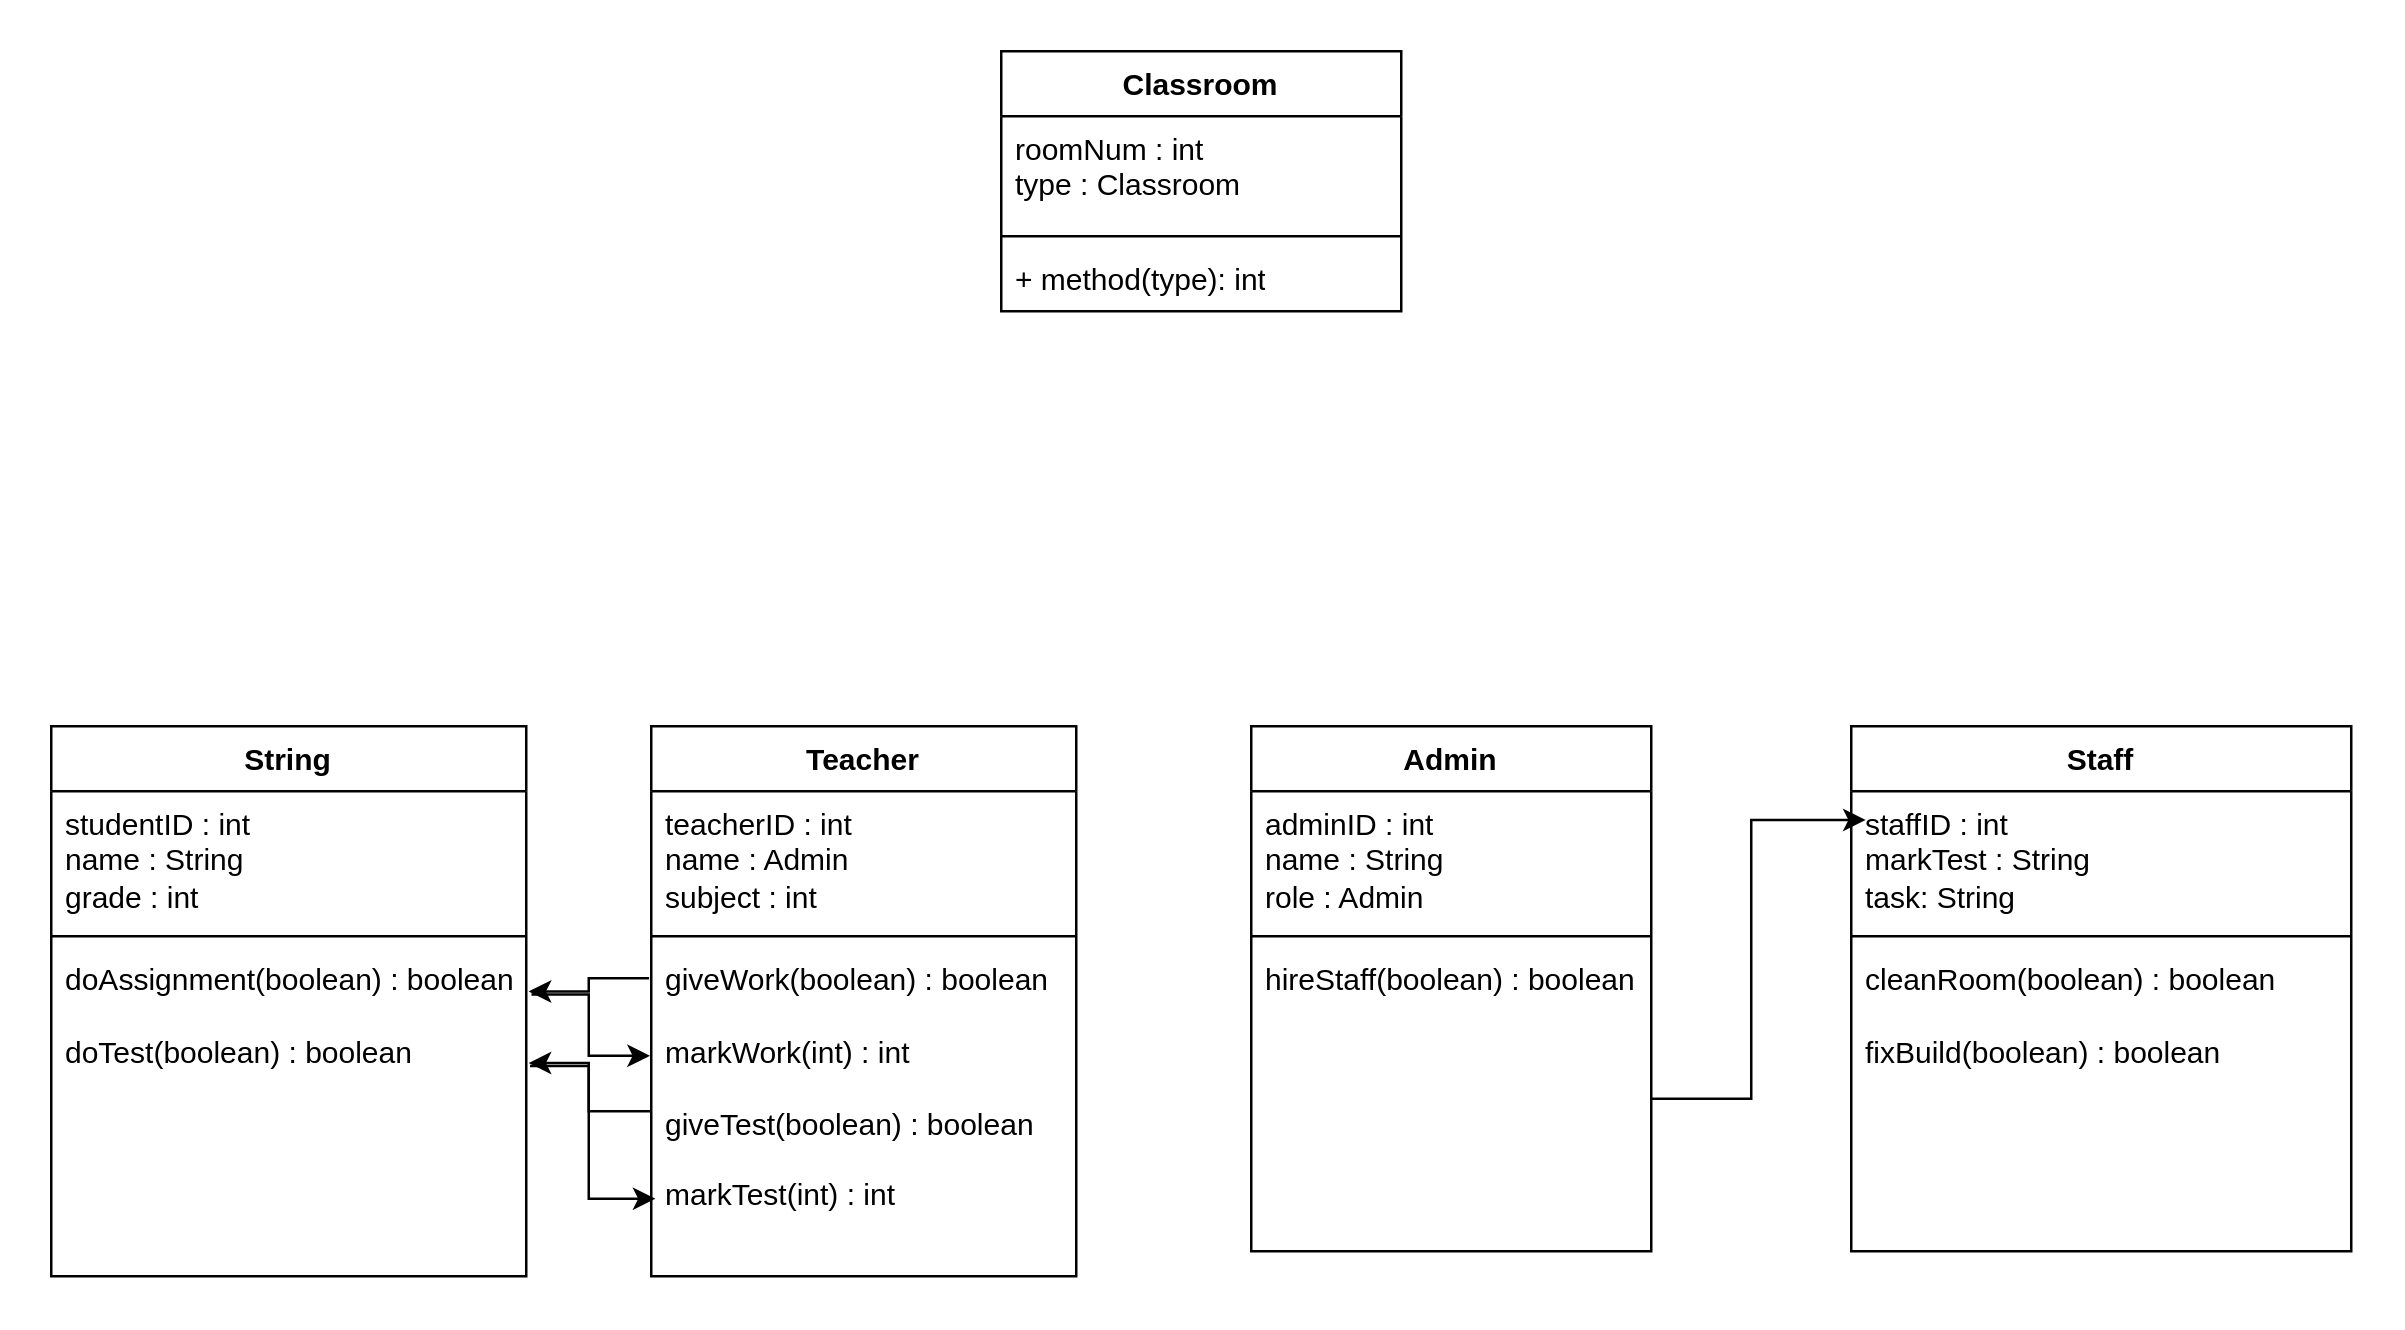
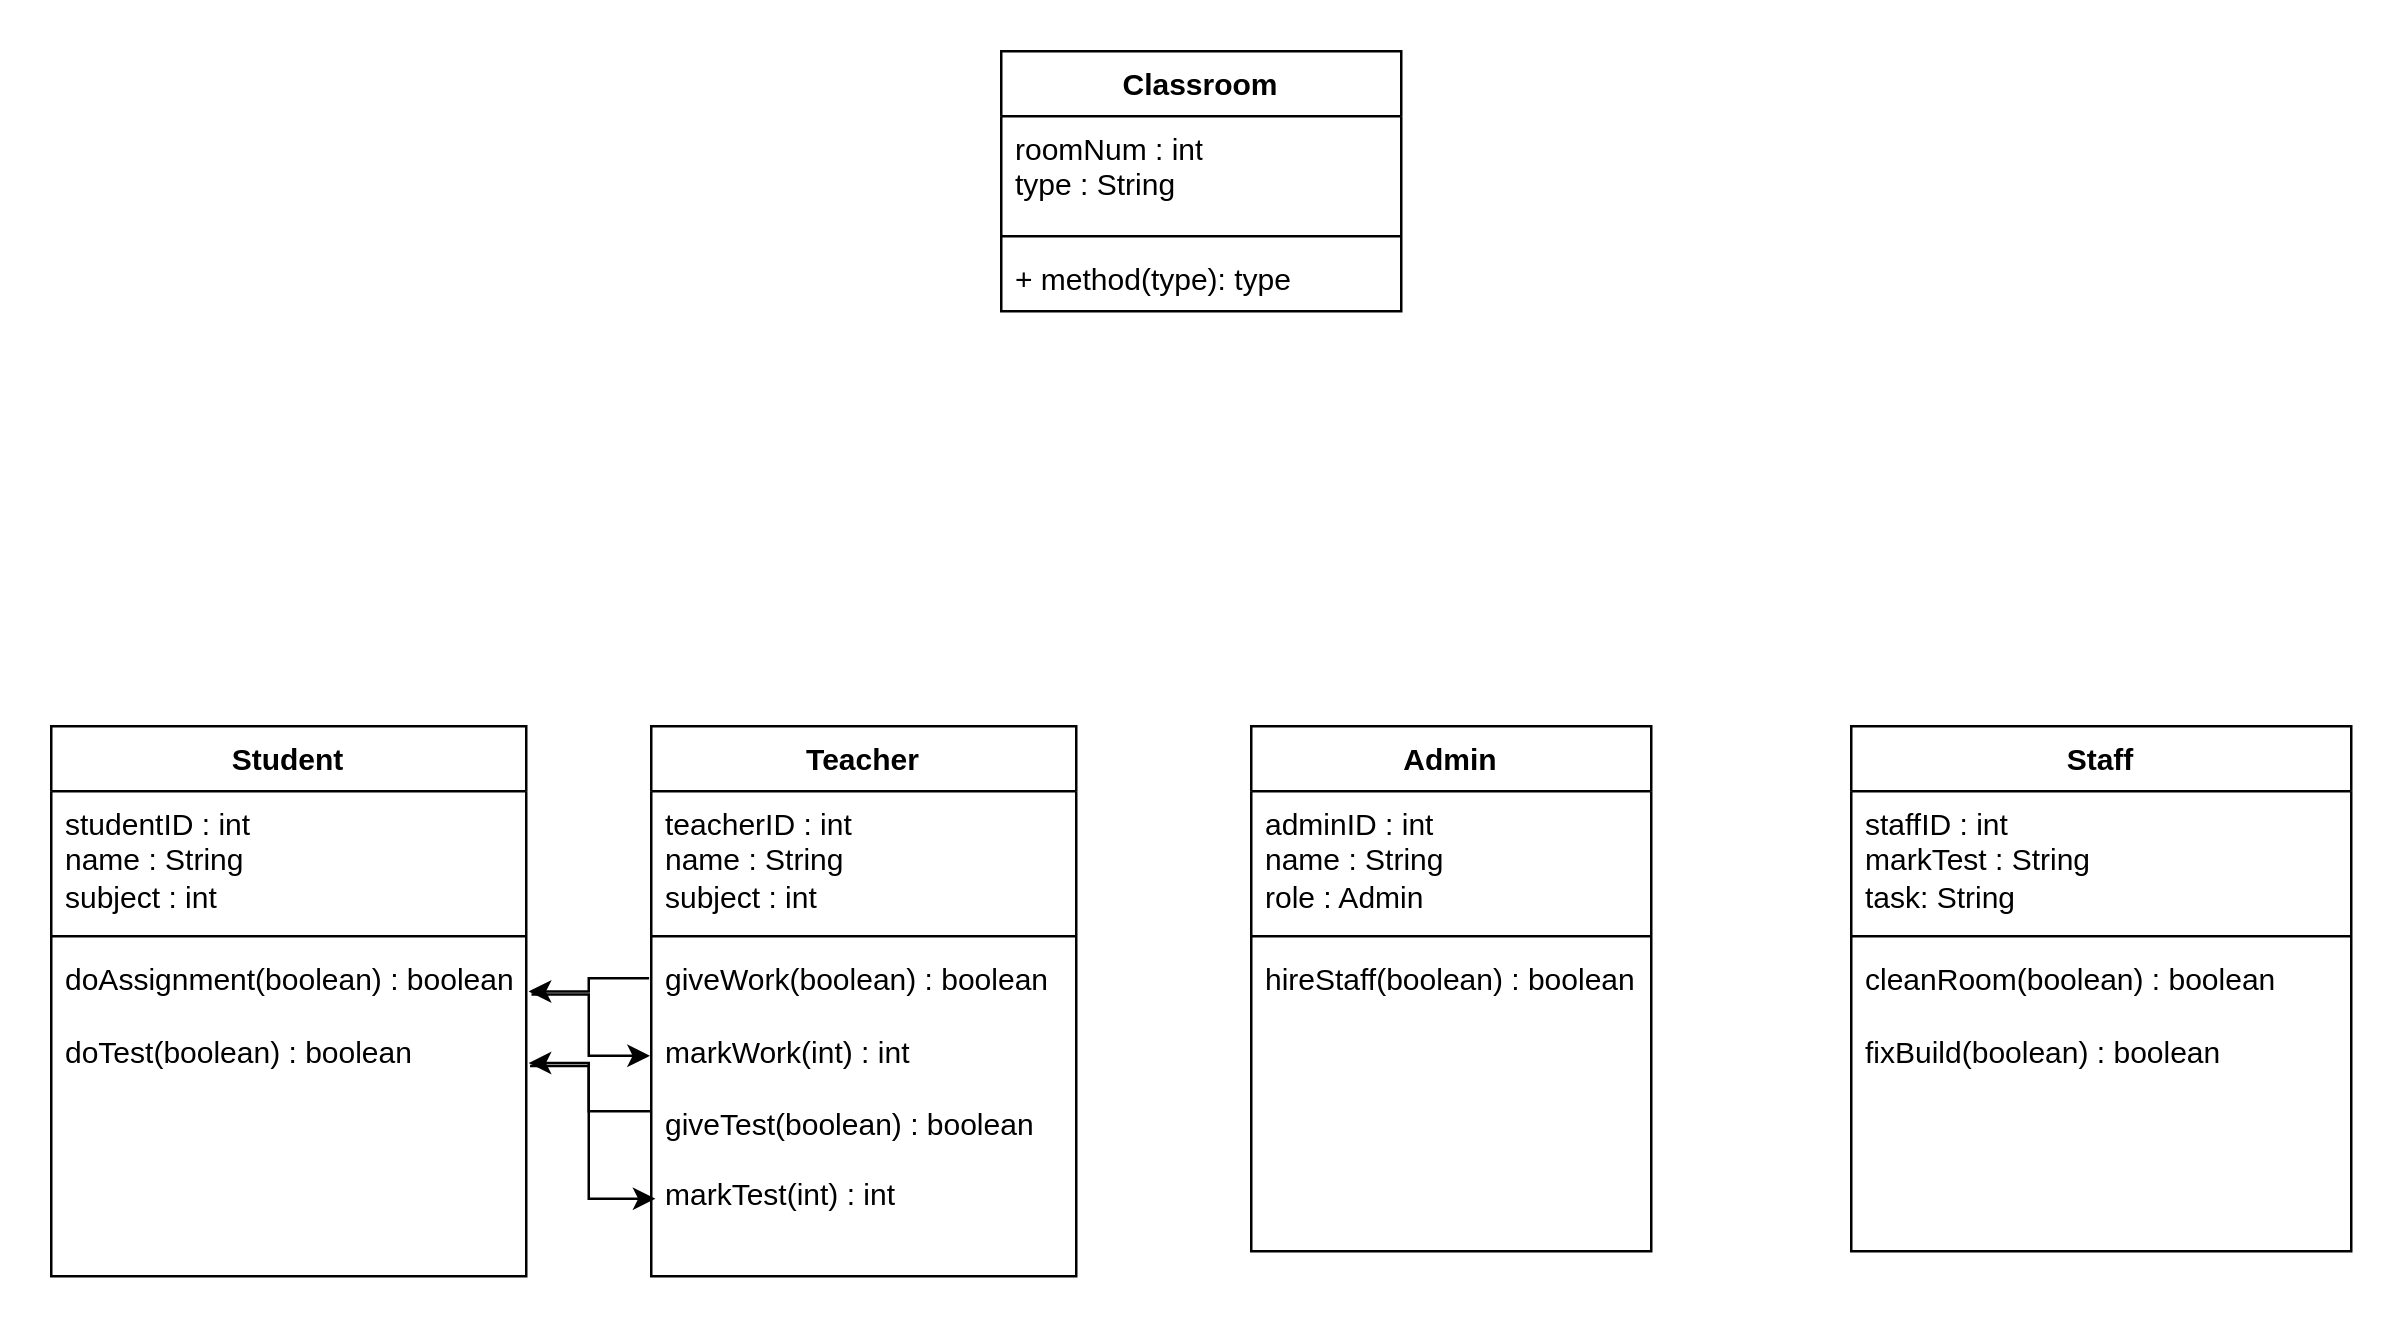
(1135, 170) -> (1110, 170)
(1160, 282) -> (1173, 282)
(289, 762) -> (289, 762)
(177, 863) -> (177, 863)
(777, 863) -> (777, 863)
(1751, 960) -> none
